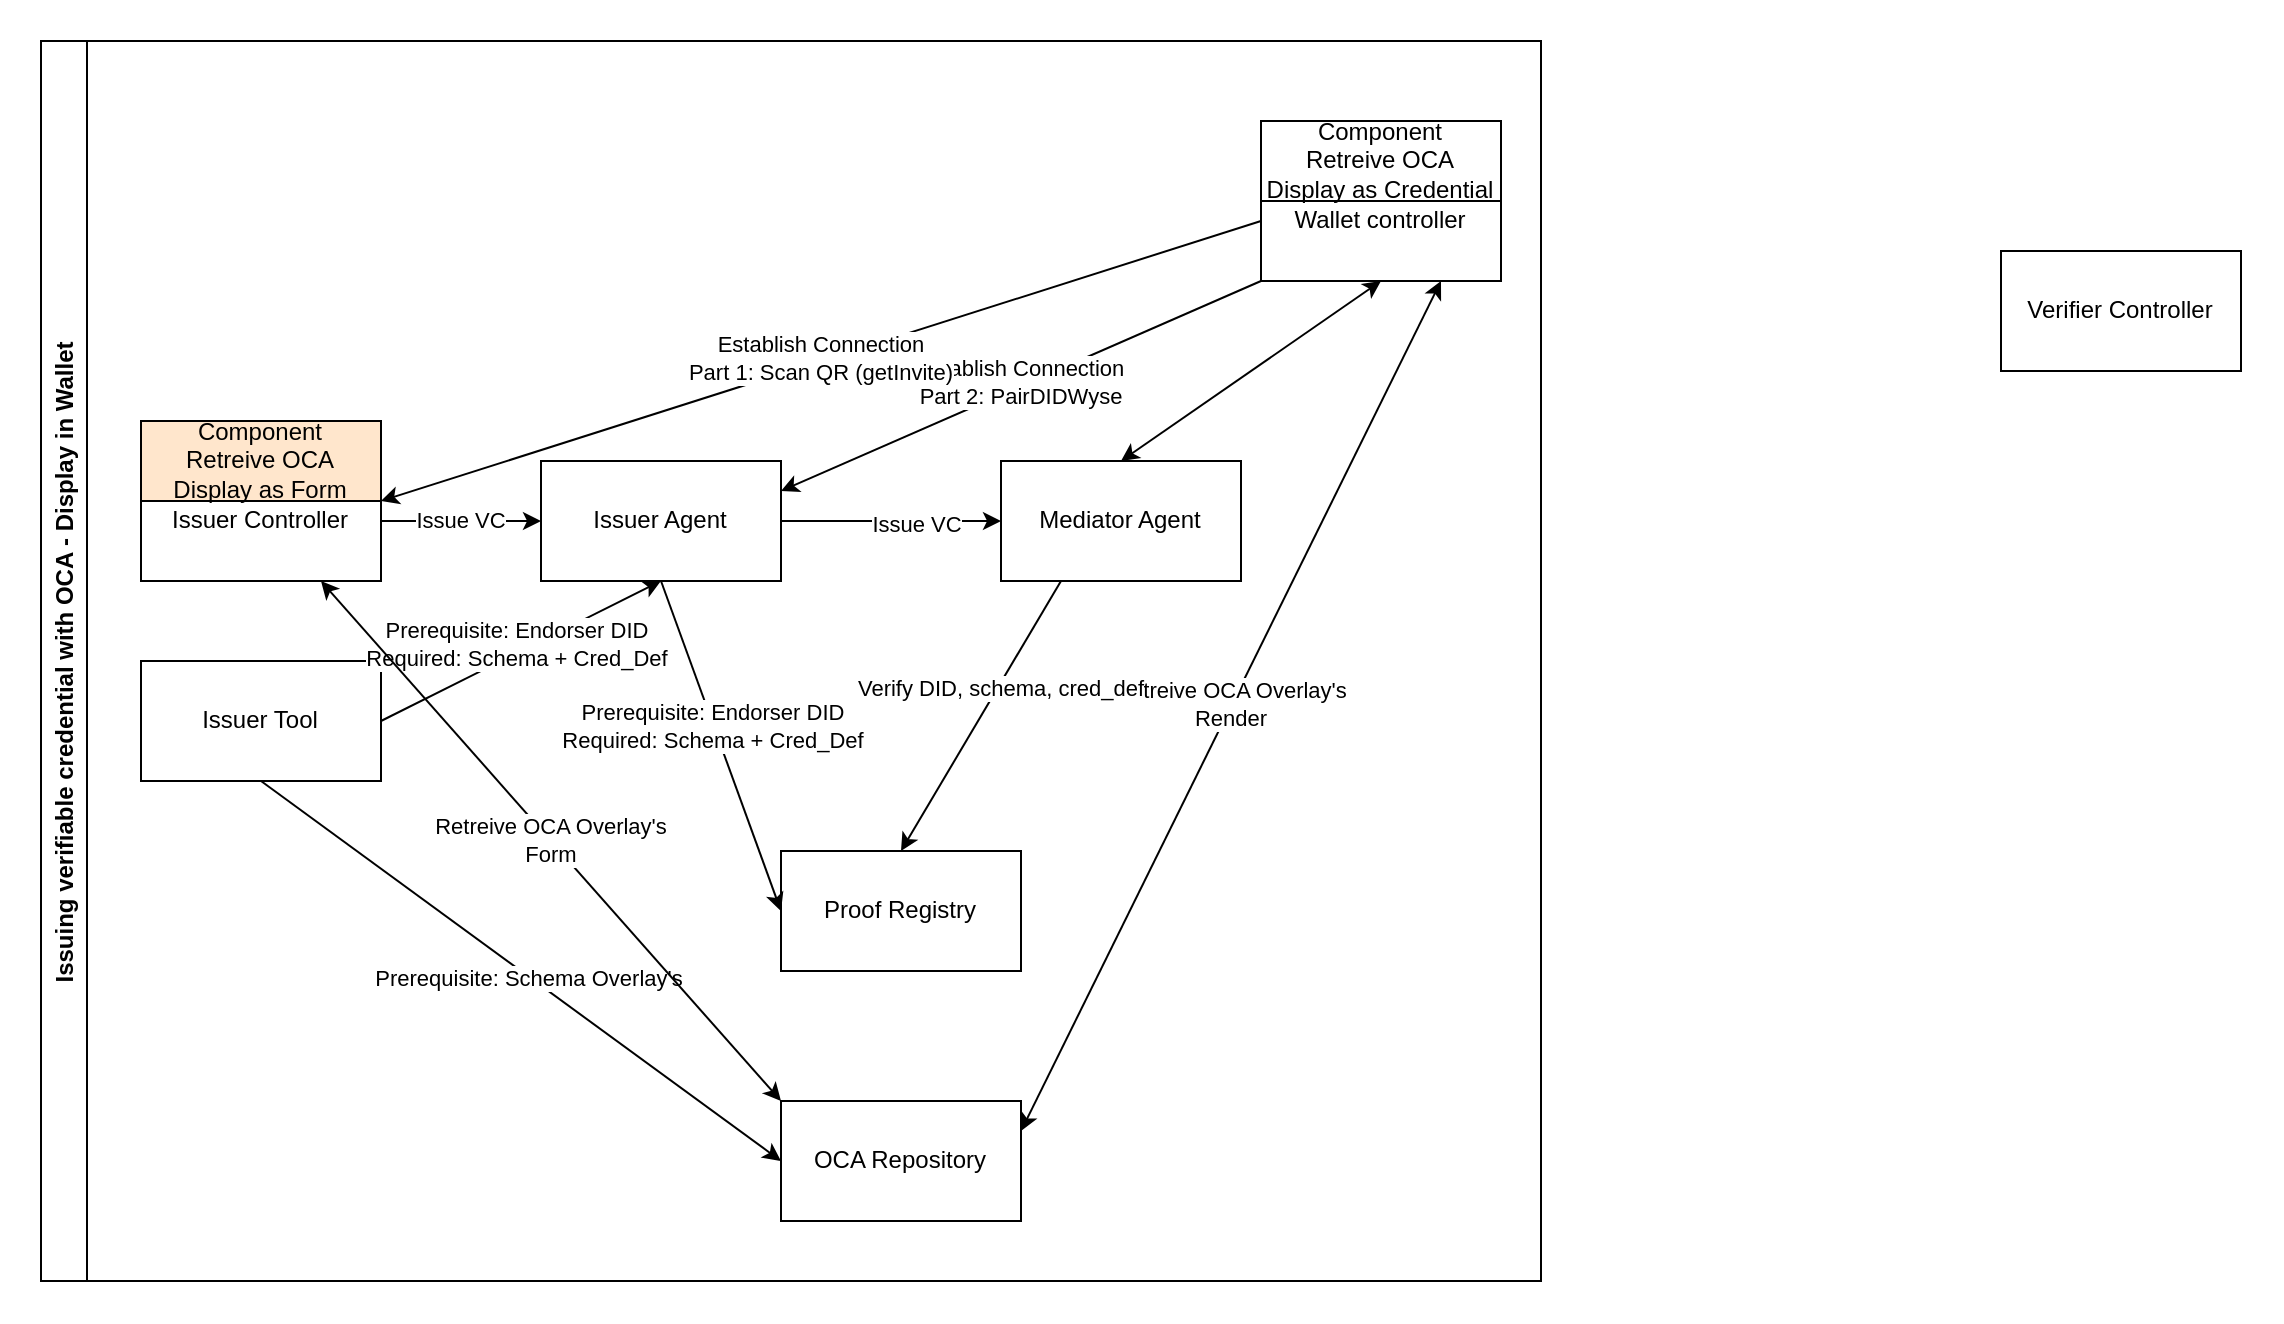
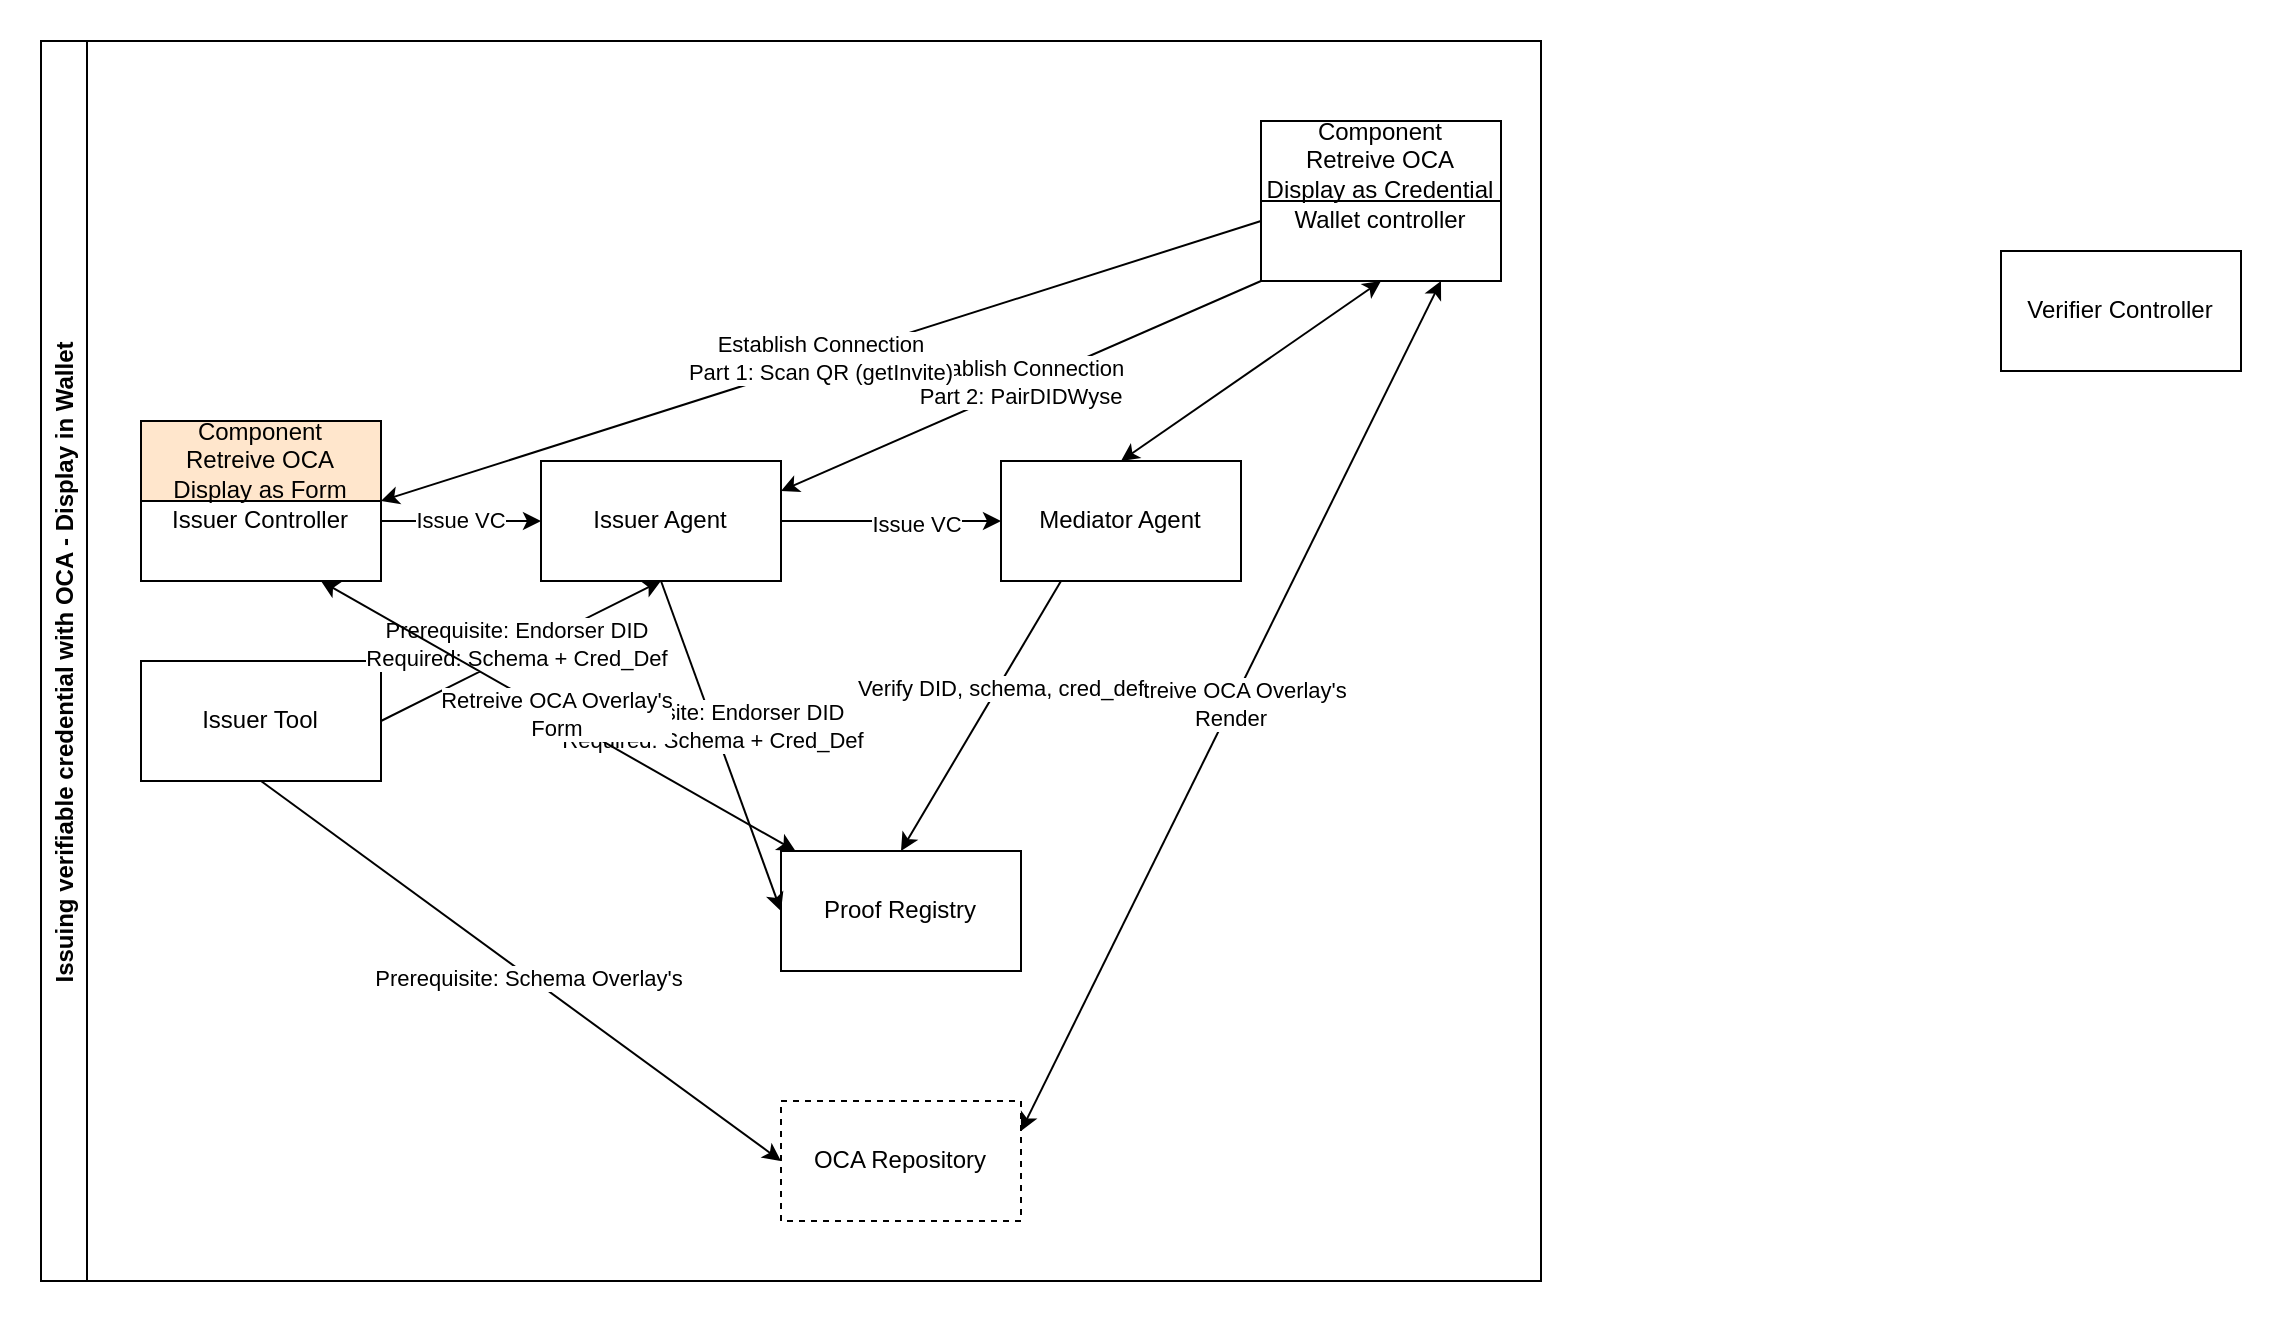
(438, 713) -> (668, 778)
(901, 1161) -> (901, 1161)
